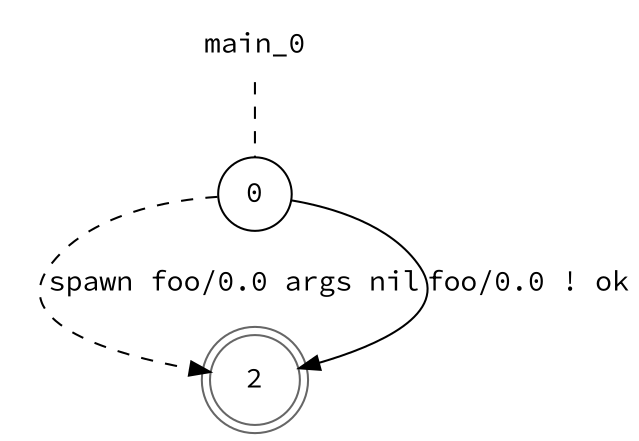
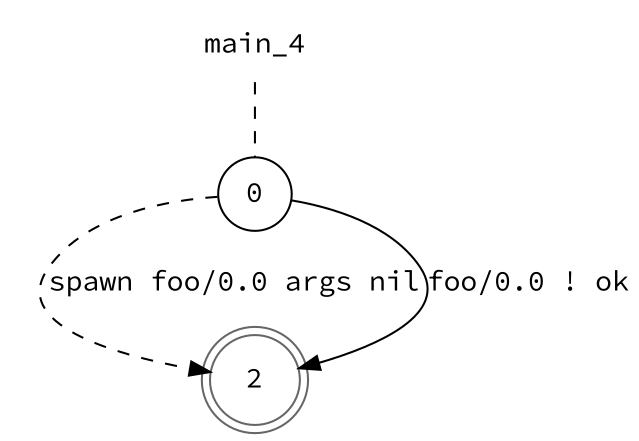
(255, 45) -> (255, 45)
